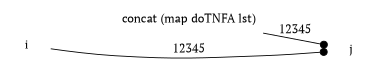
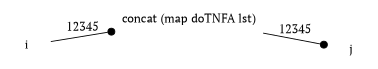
(185, 58) -> (79, 37)
